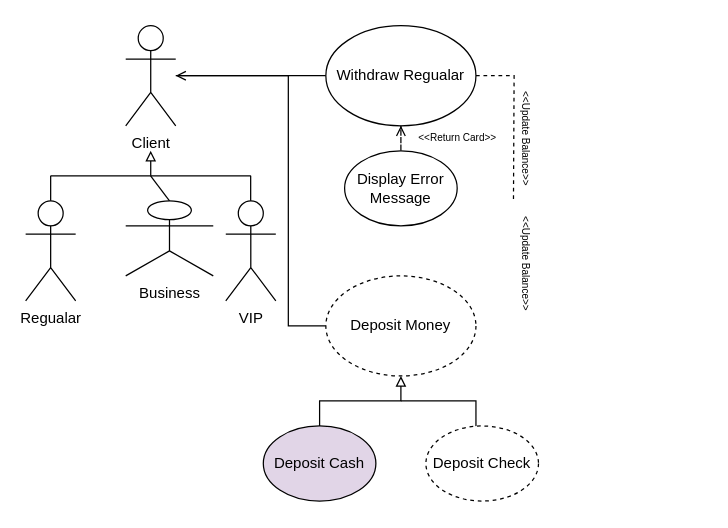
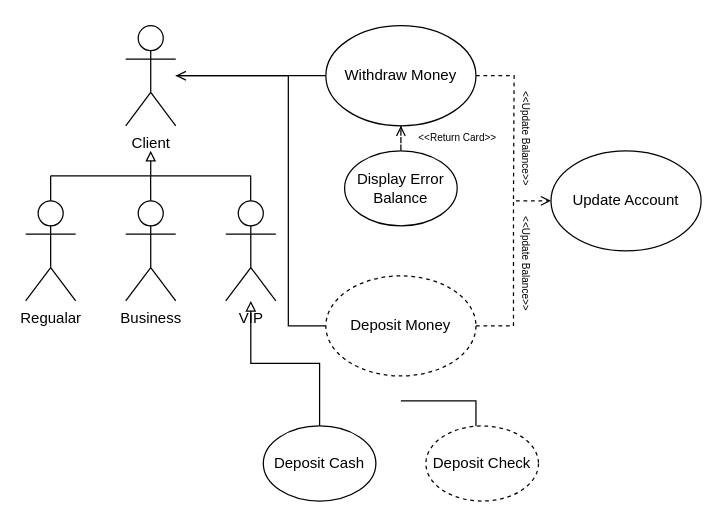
(401, 76) -> (401, 76)
(401, 188) -> (401, 188)
none -> (626, 201)
(169, 238) -> (151, 251)
none -> (513, 265)
(366, 401) -> (279, 363)
(319, 463) -> (319, 463)
